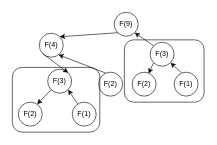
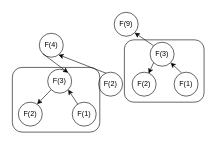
(88, 35) -> none
